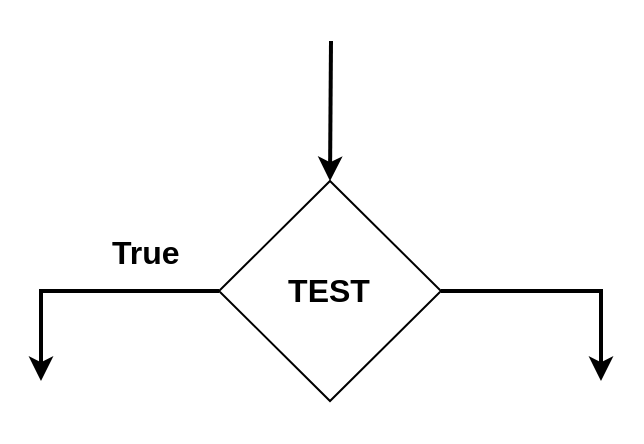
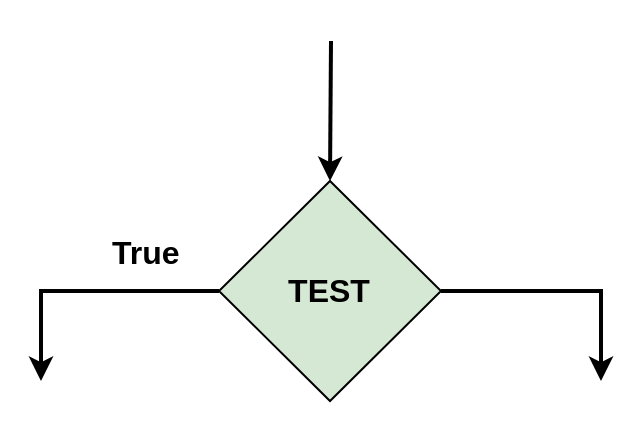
(330, 291) -> (330, 291)
